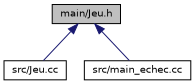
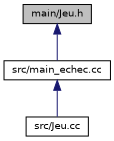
(57, 46) -> (57, 104)
